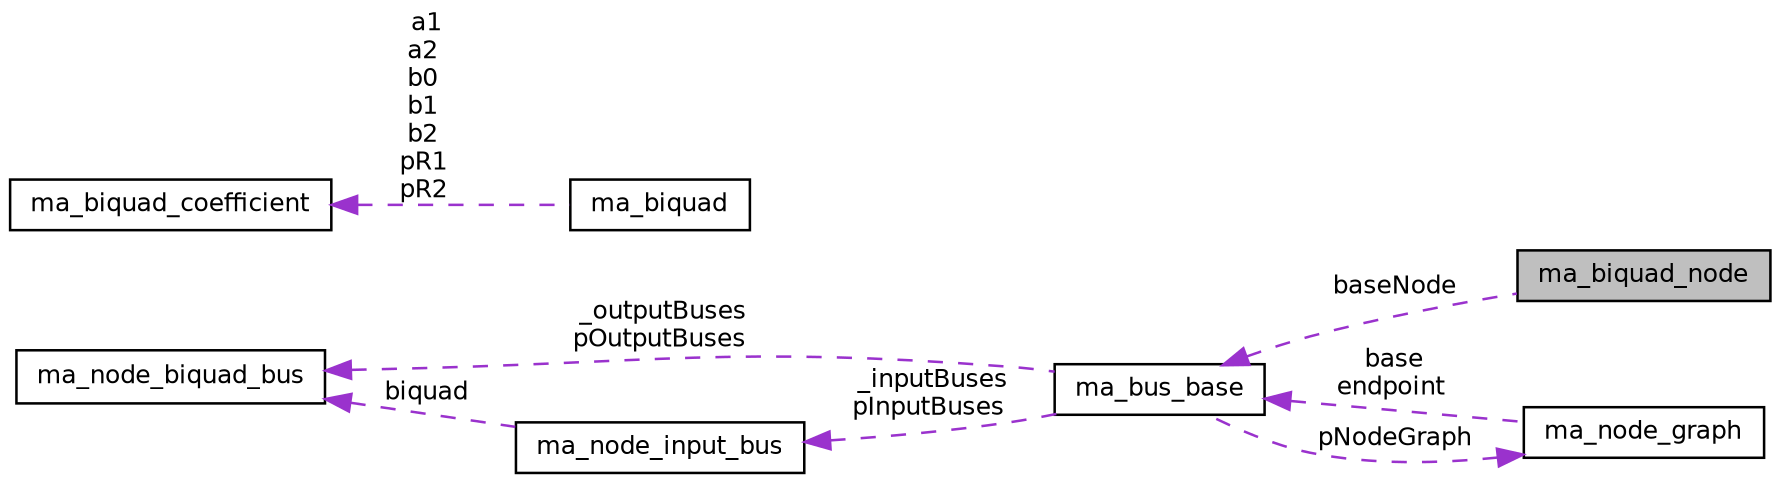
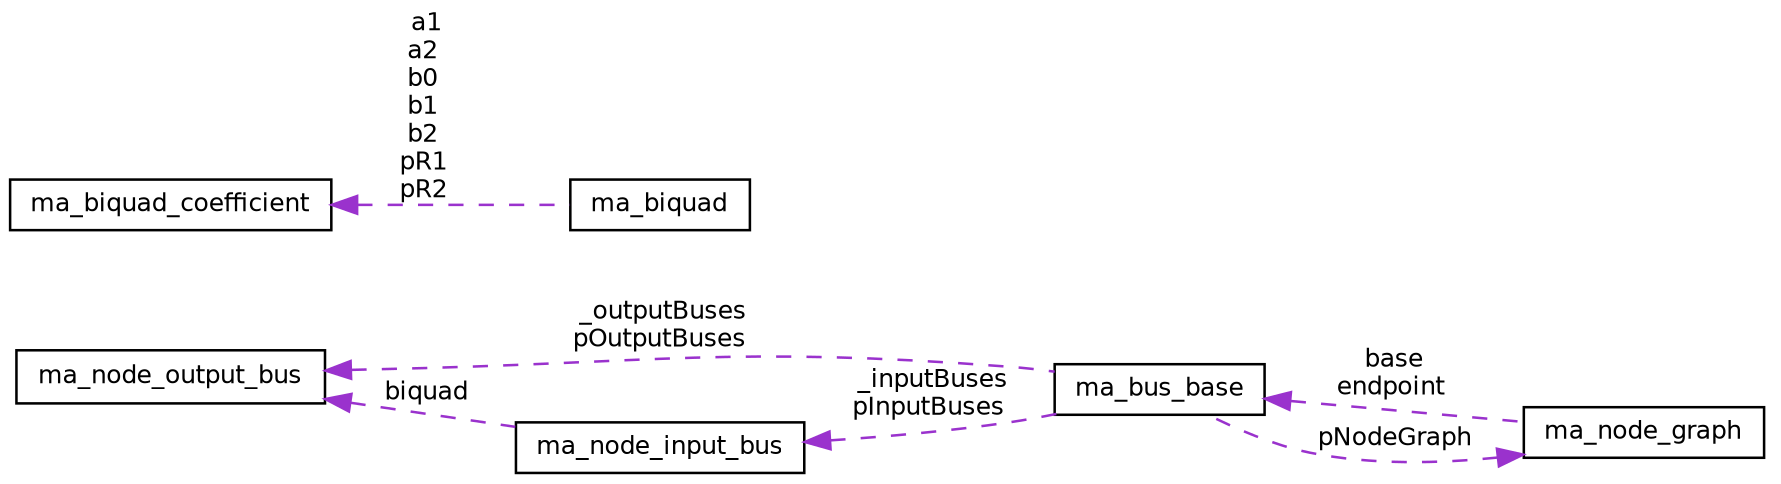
(1644, 276) -> none
(171, 377) -> (171, 377)
